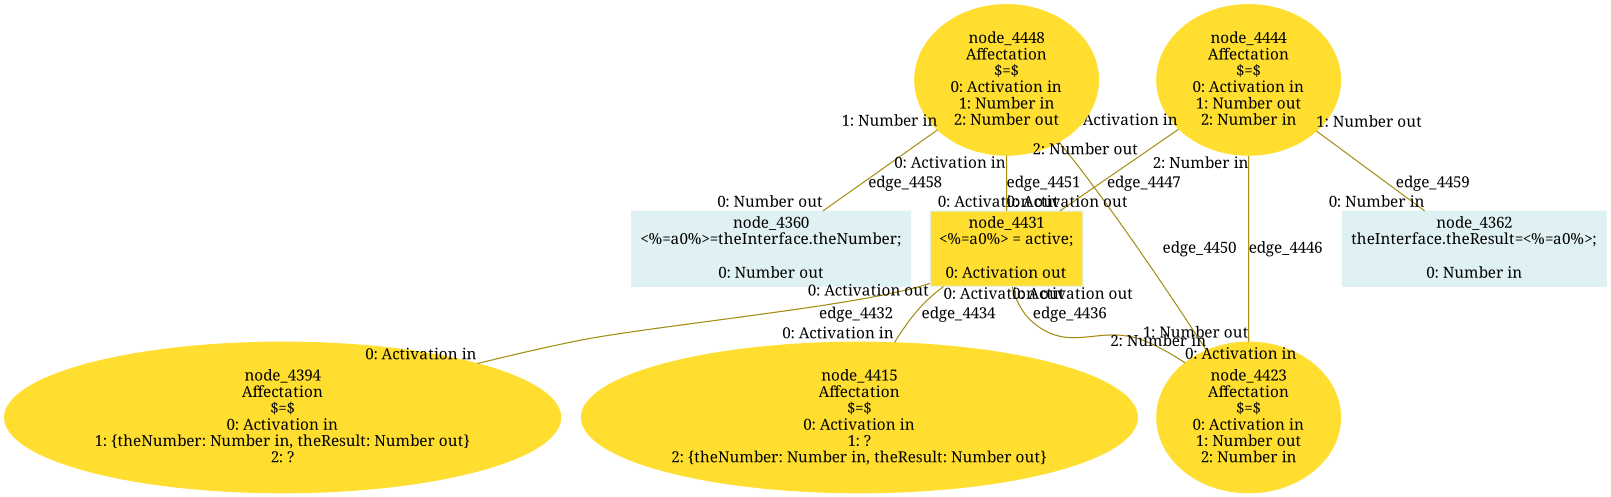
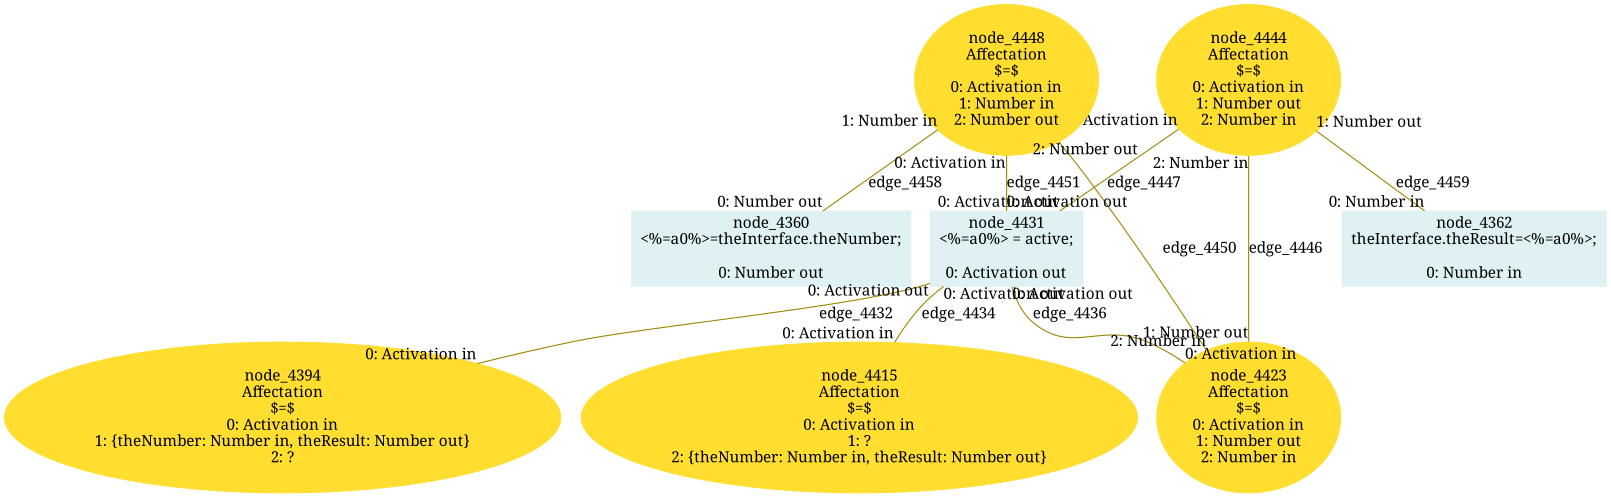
(1007, 249) -> (1007, 249)
